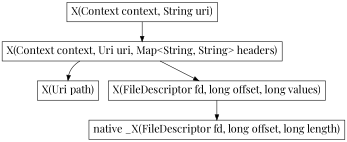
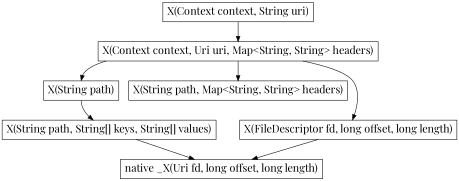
(68, 91) -> (81, 91)
(217, 91) -> (348, 130)
none -> (238, 91)
none -> (109, 130)
(217, 130) -> (221, 169)
